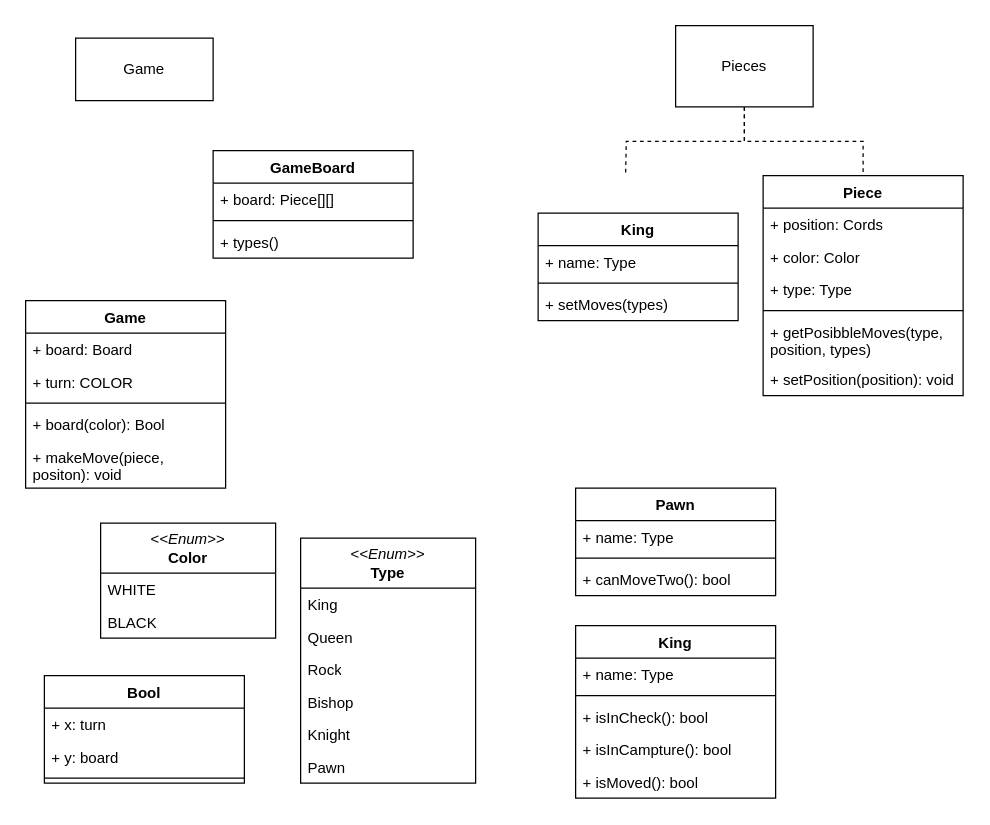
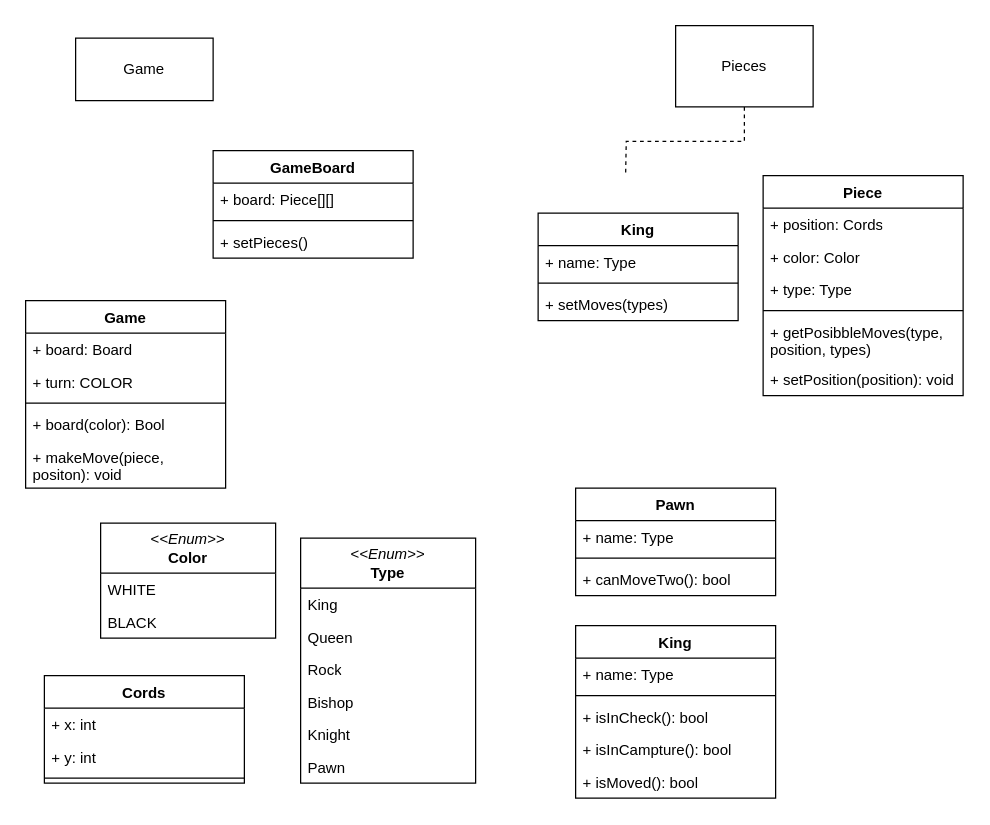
(821, 141) -> none
(256, 243) -> (271, 243)
(144, 693) -> (144, 693)
(84, 726) -> (78, 726)
(88, 758) -> (78, 758)
